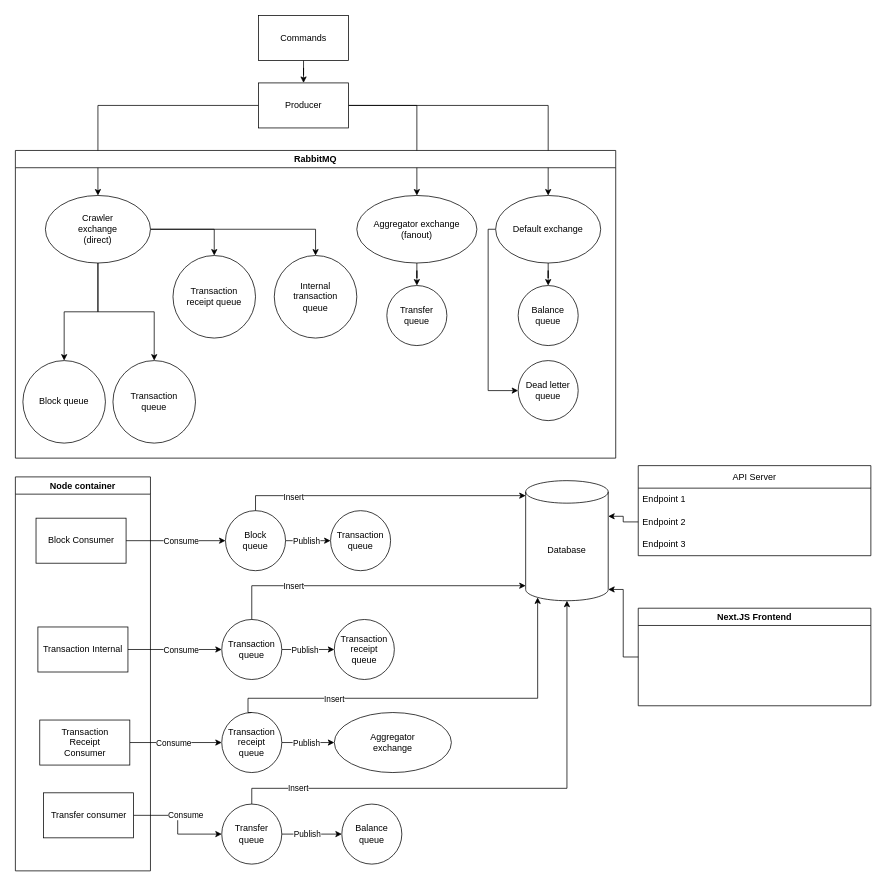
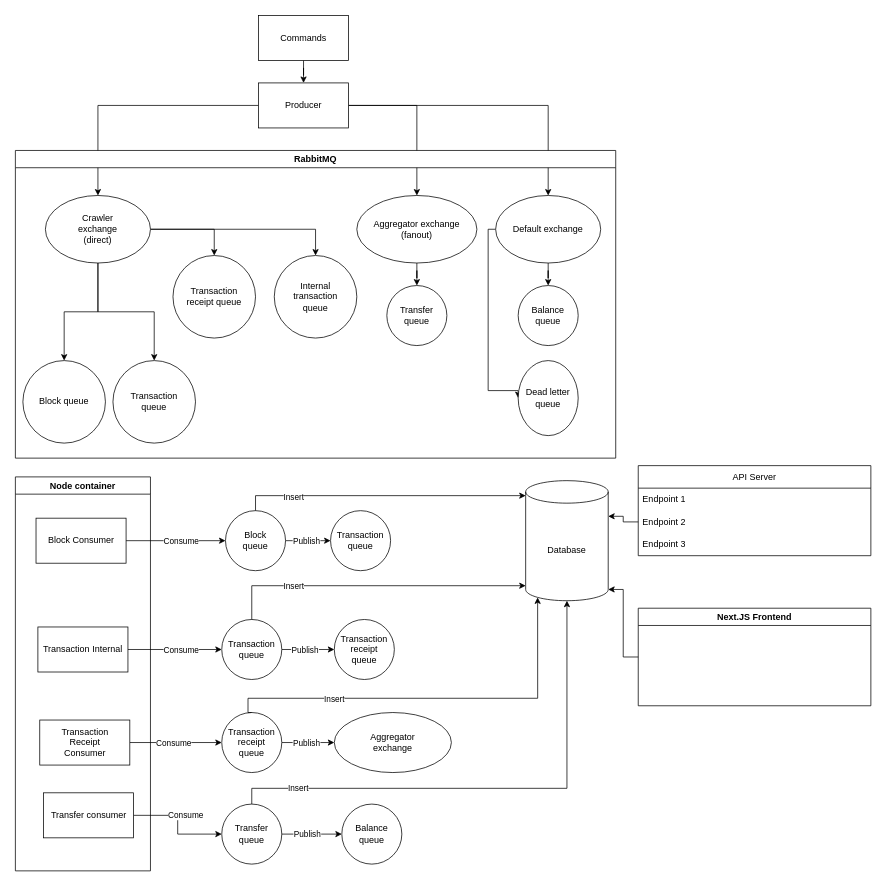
(548, 390) -> (548, 398)
